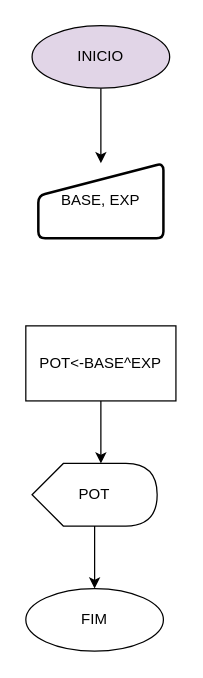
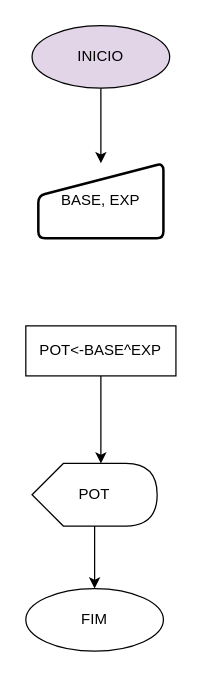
(101, 363) -> (101, 351)
